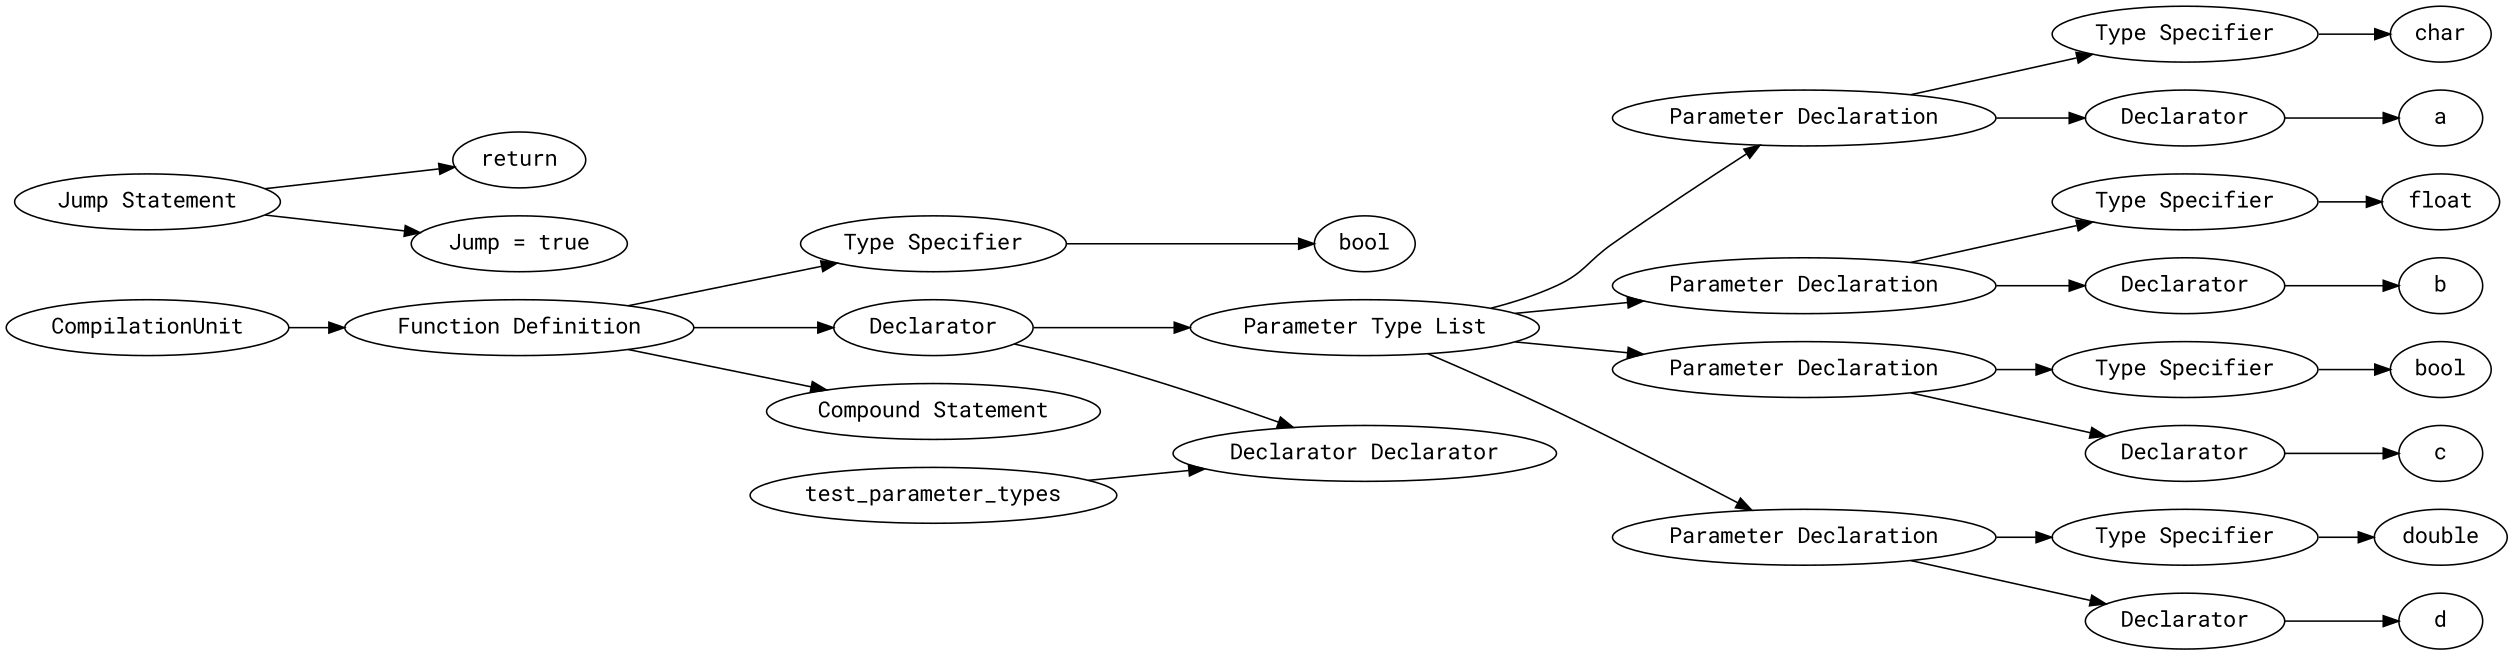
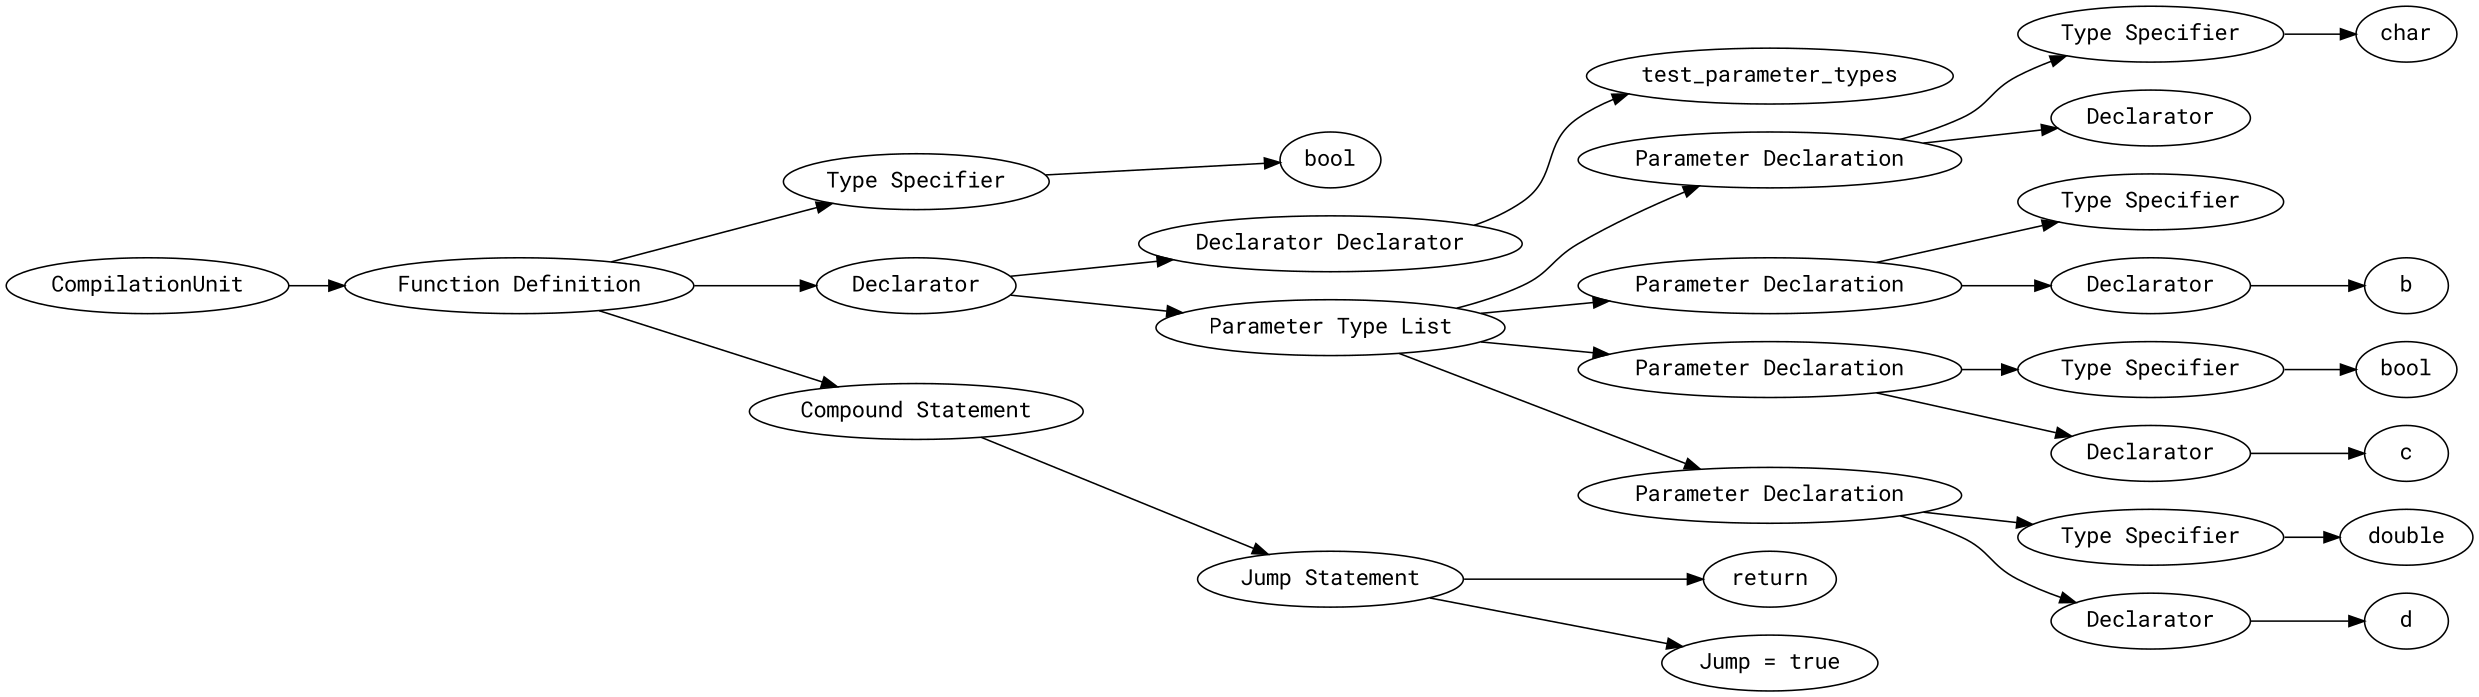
(2441, 118) -> none
(2441, 202) -> none
(1139, 475) -> (1548, 166)
none -> (1117, 493)
